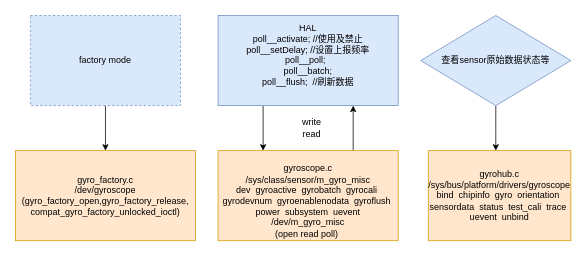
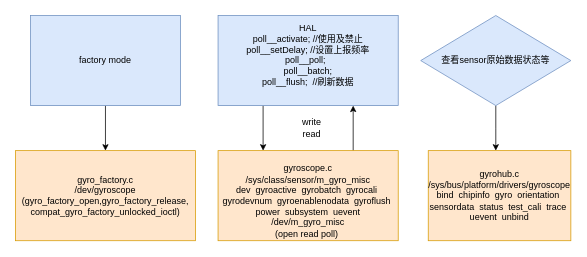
(105, 60) -> (105, 60)
